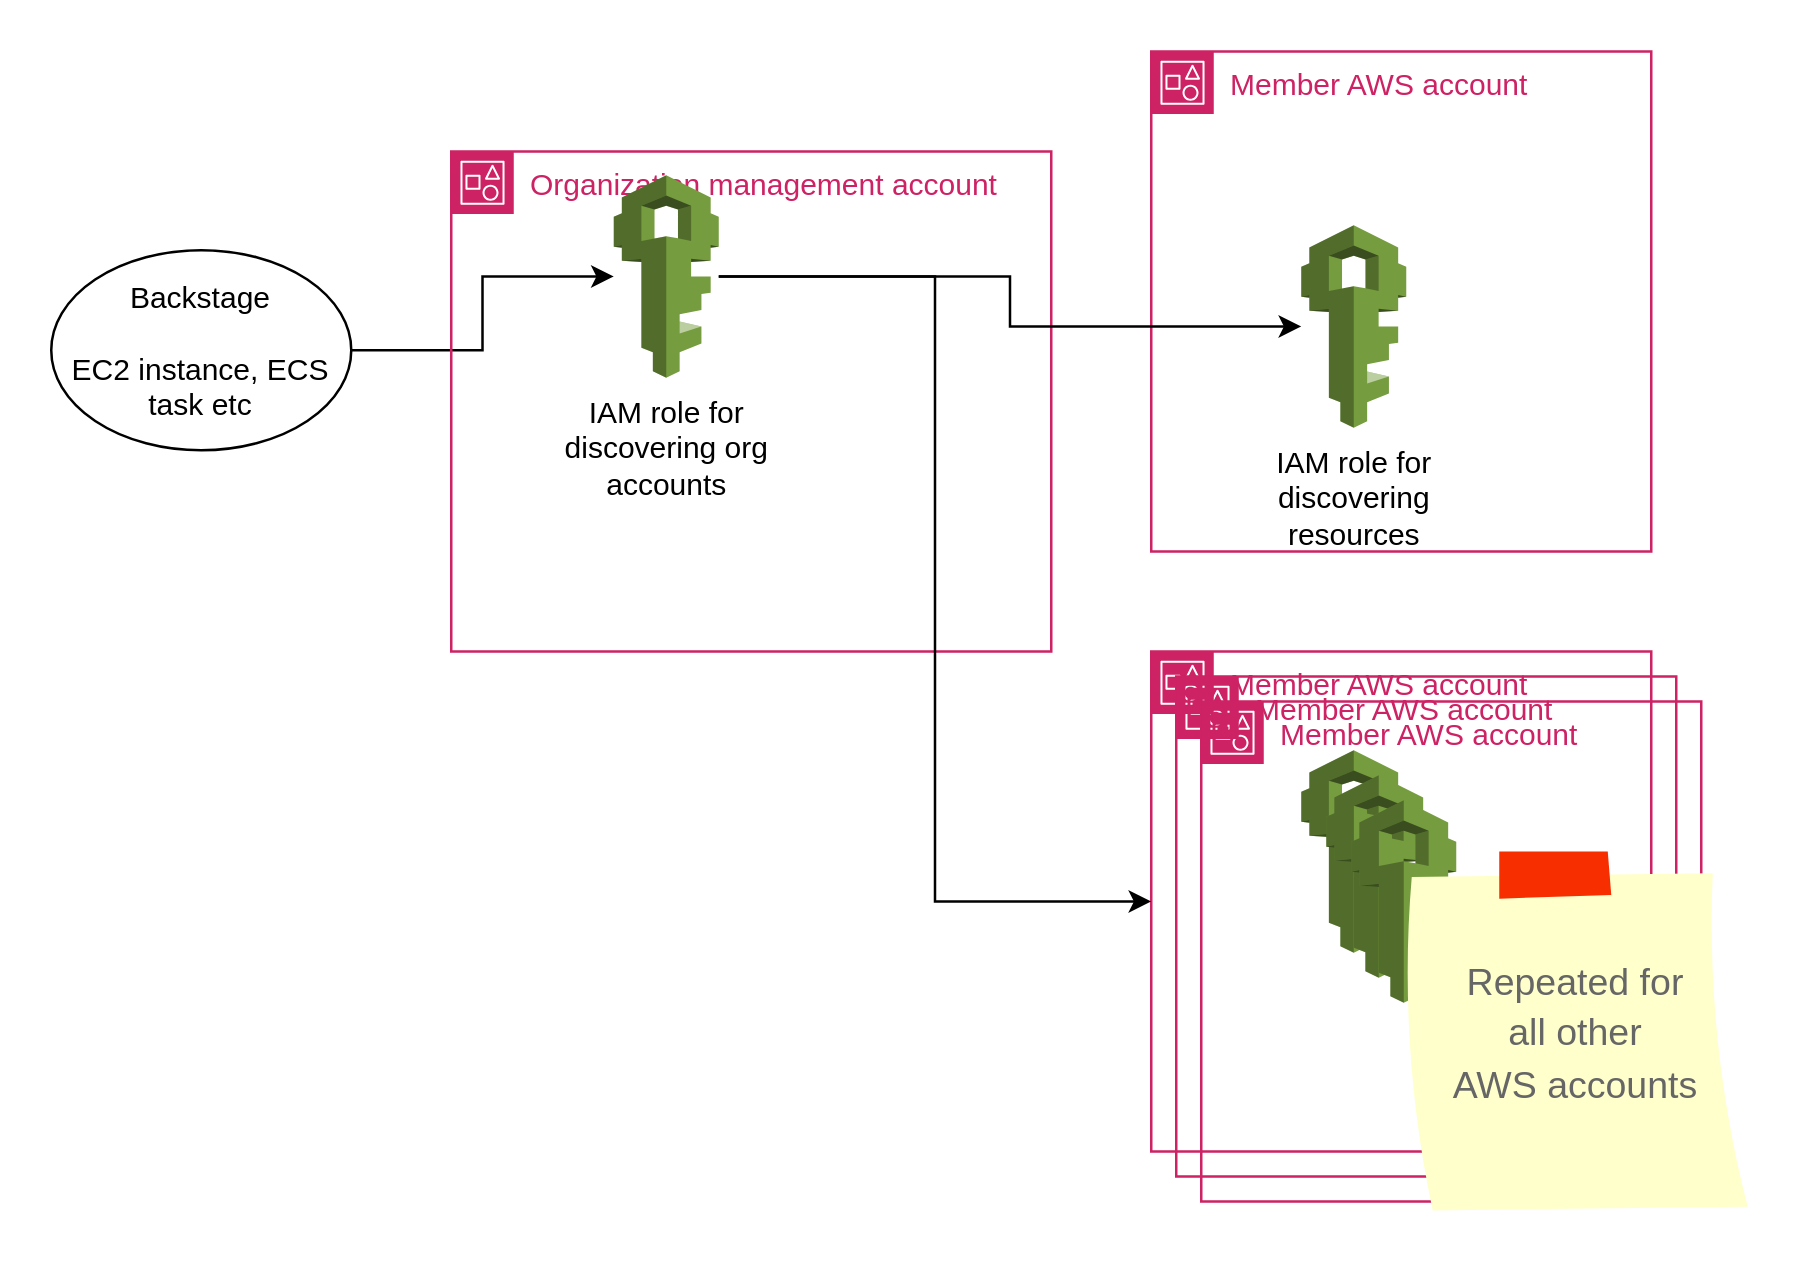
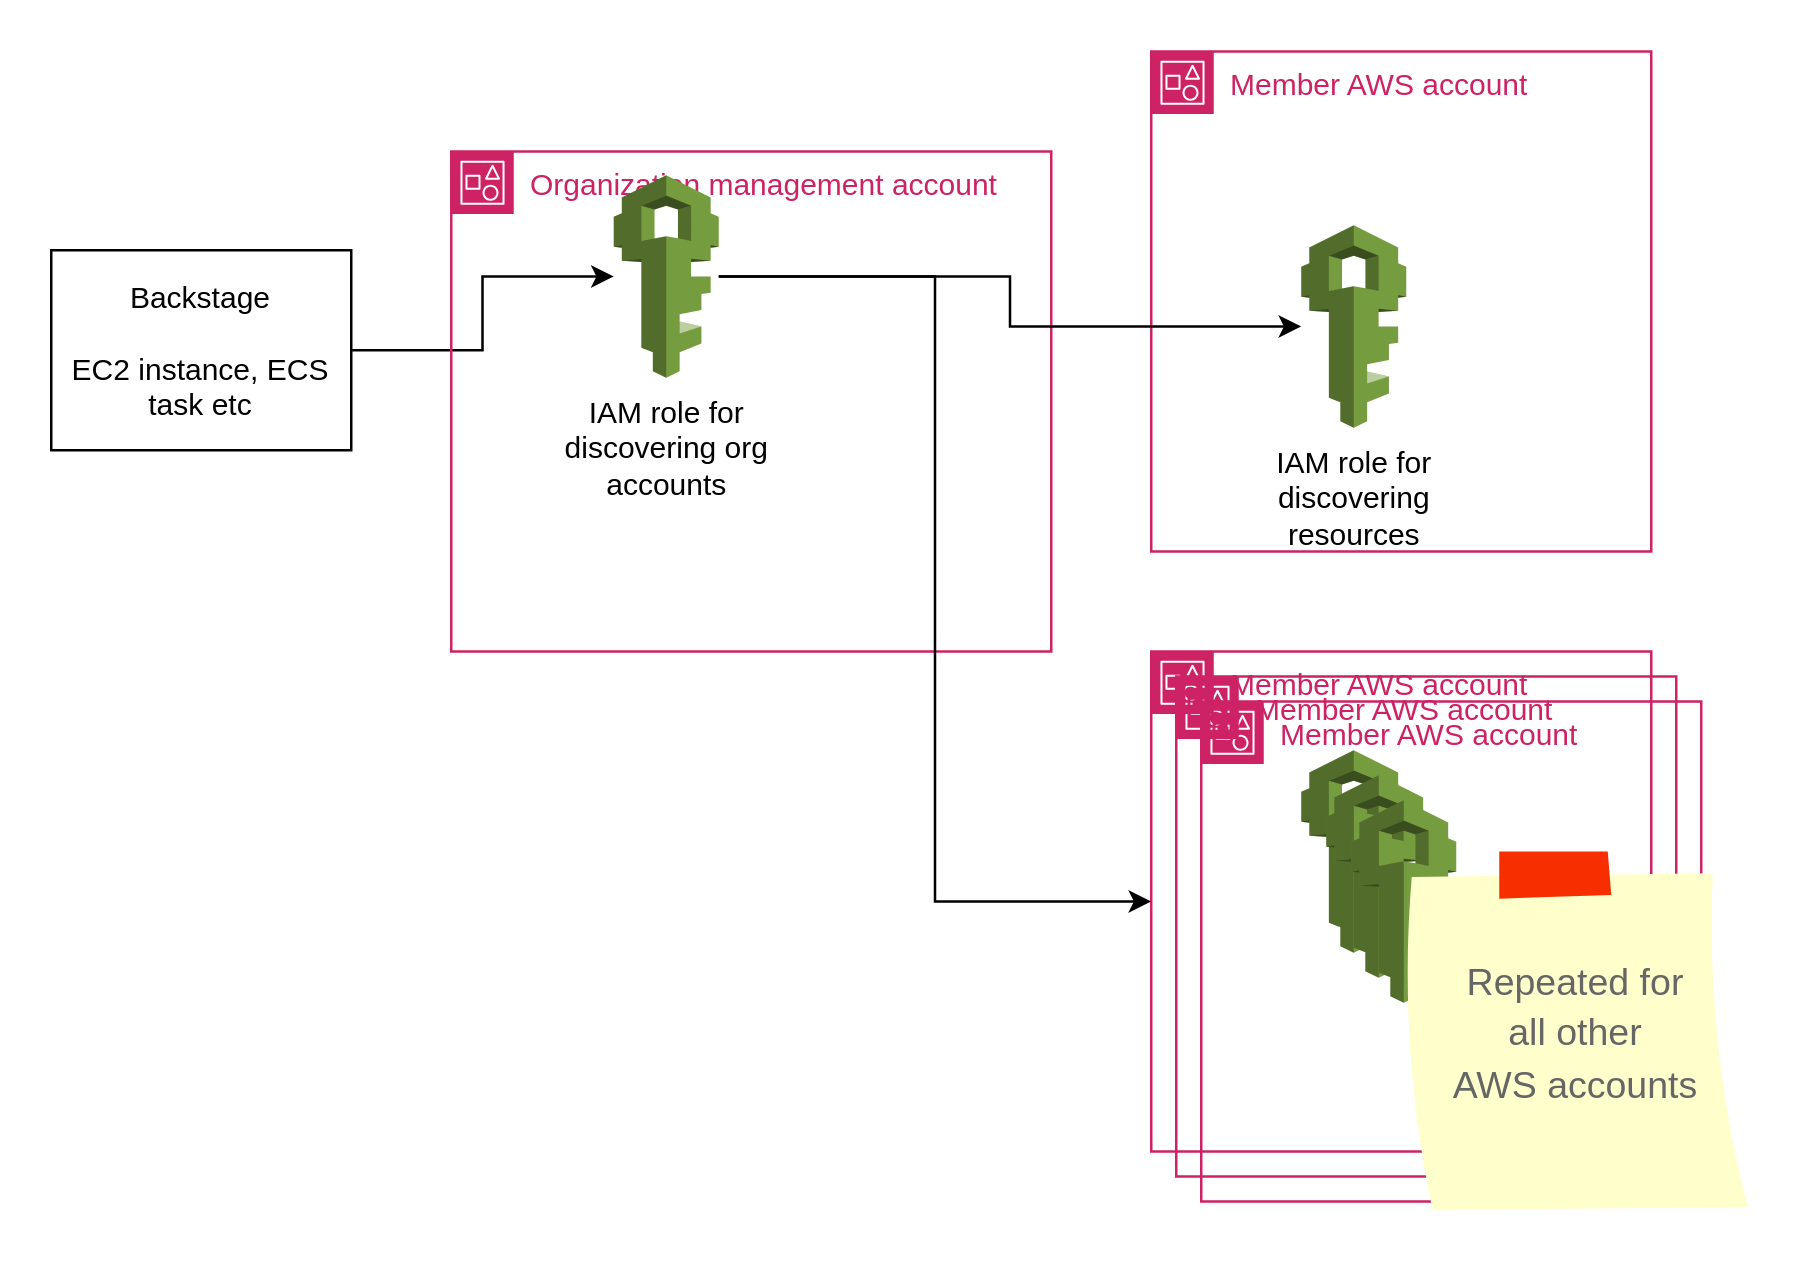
(201, 350) -> (201, 350)
